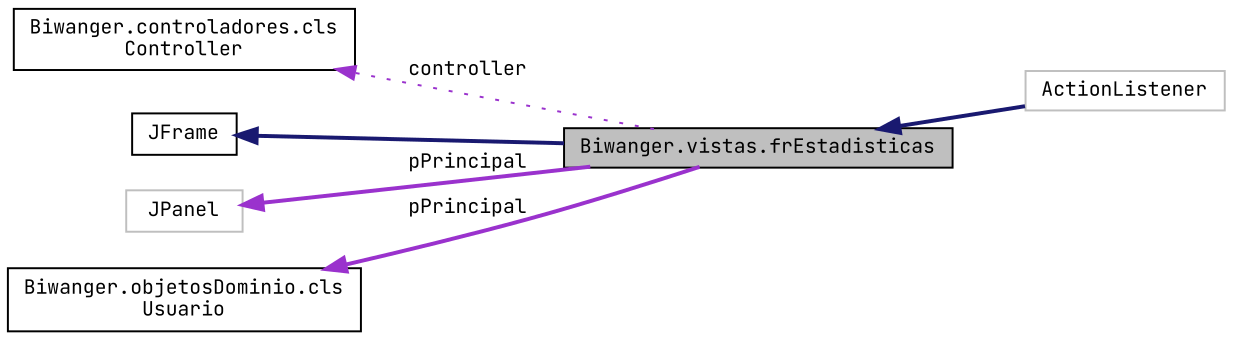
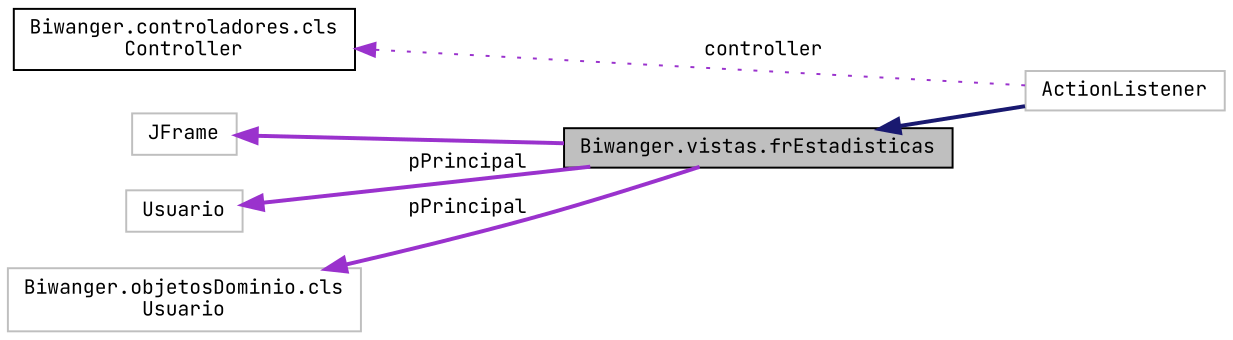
(505, 101) -> (700, 68)
(184, 134) -> (184, 134)
(411, 140) -> (411, 140)
(184, 211) -> (184, 211)
(184, 300) -> (184, 300)
